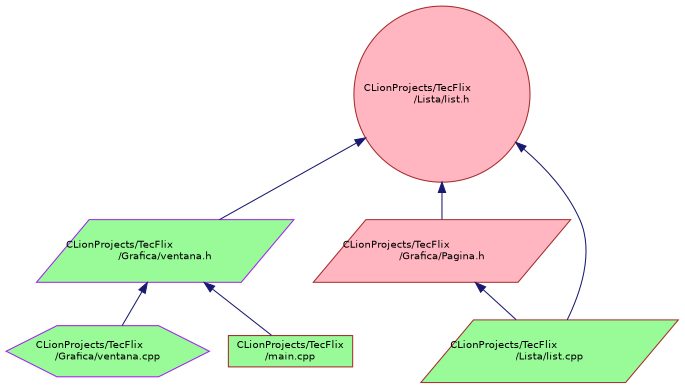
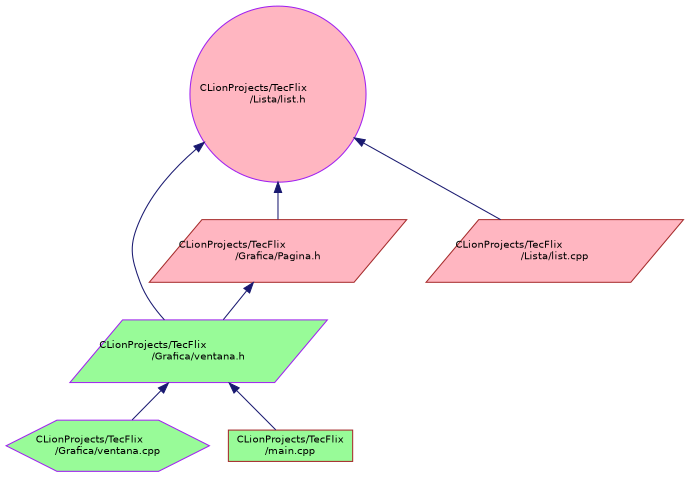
(442, 94) -> (278, 94)
(500, 305) -> (235, 305)
(550, 351) -> (555, 251)
